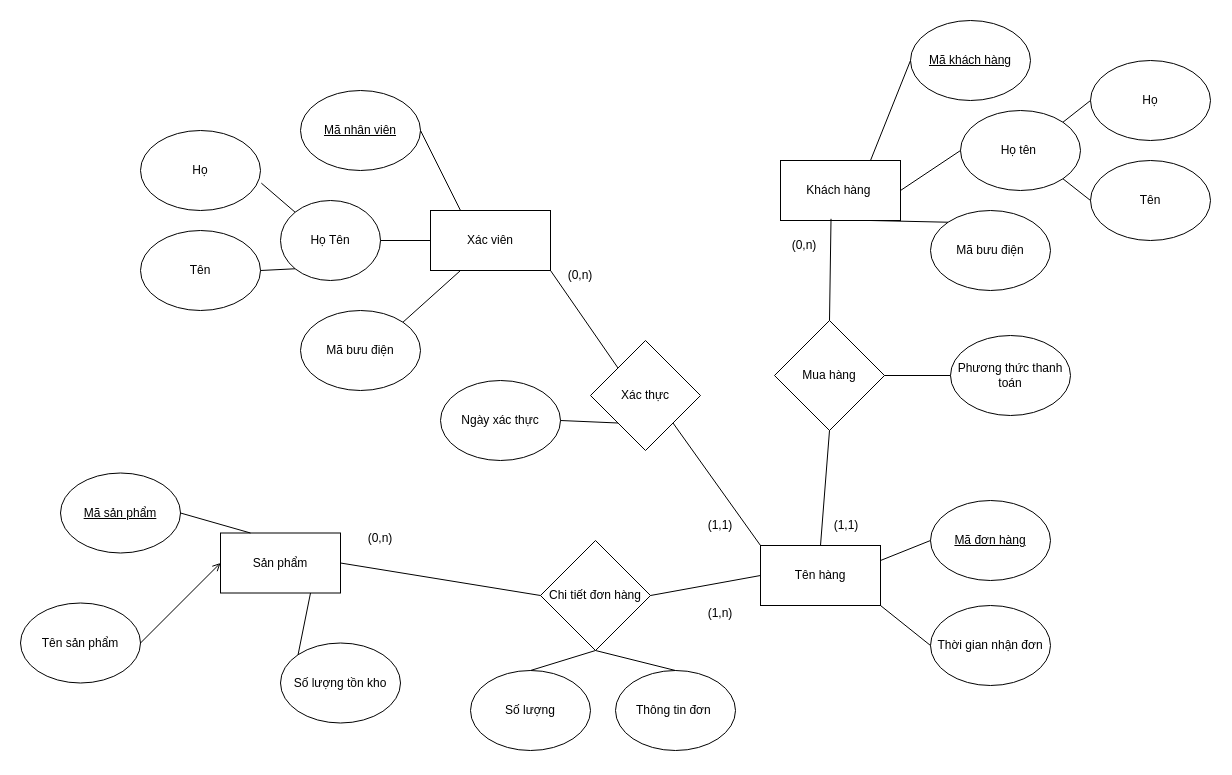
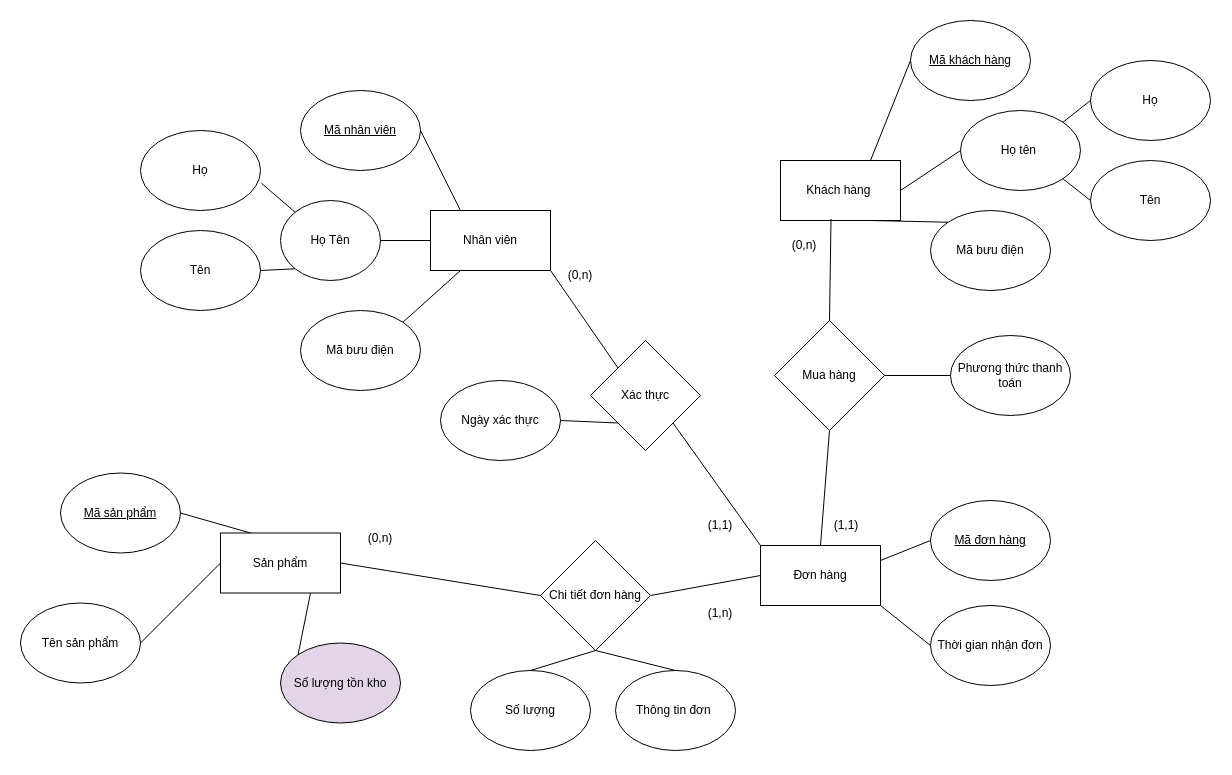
(491, 241) -> (491, 241)
(217, 567) -> (218, 566)
(821, 576) -> (821, 576)
(341, 683) -> (341, 683)
